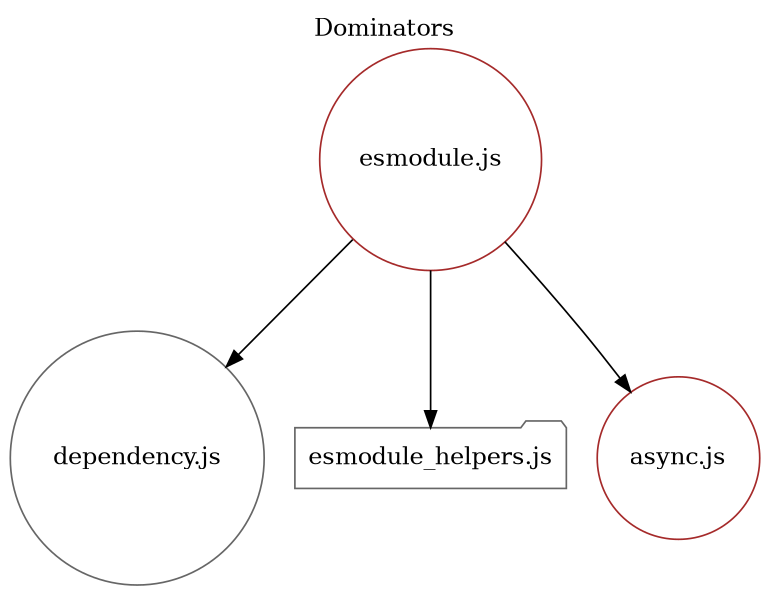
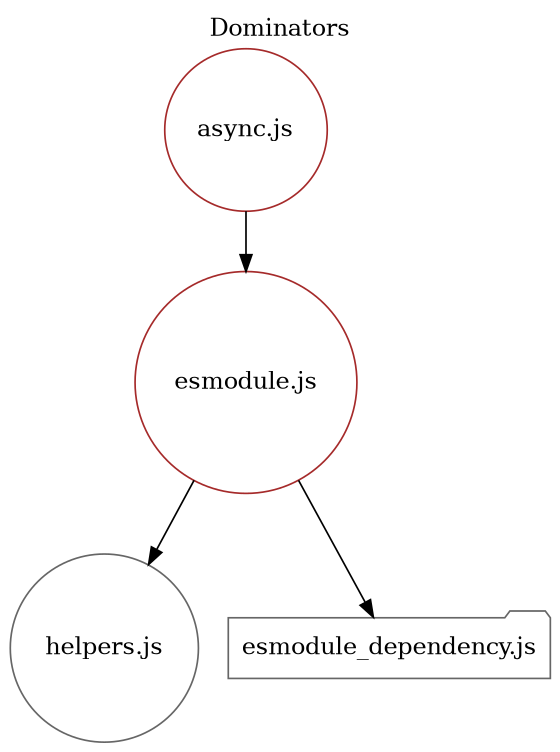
(564, 309) -> (246, 233)
(137, 458) -> (104, 648)
(431, 458) -> (389, 648)
